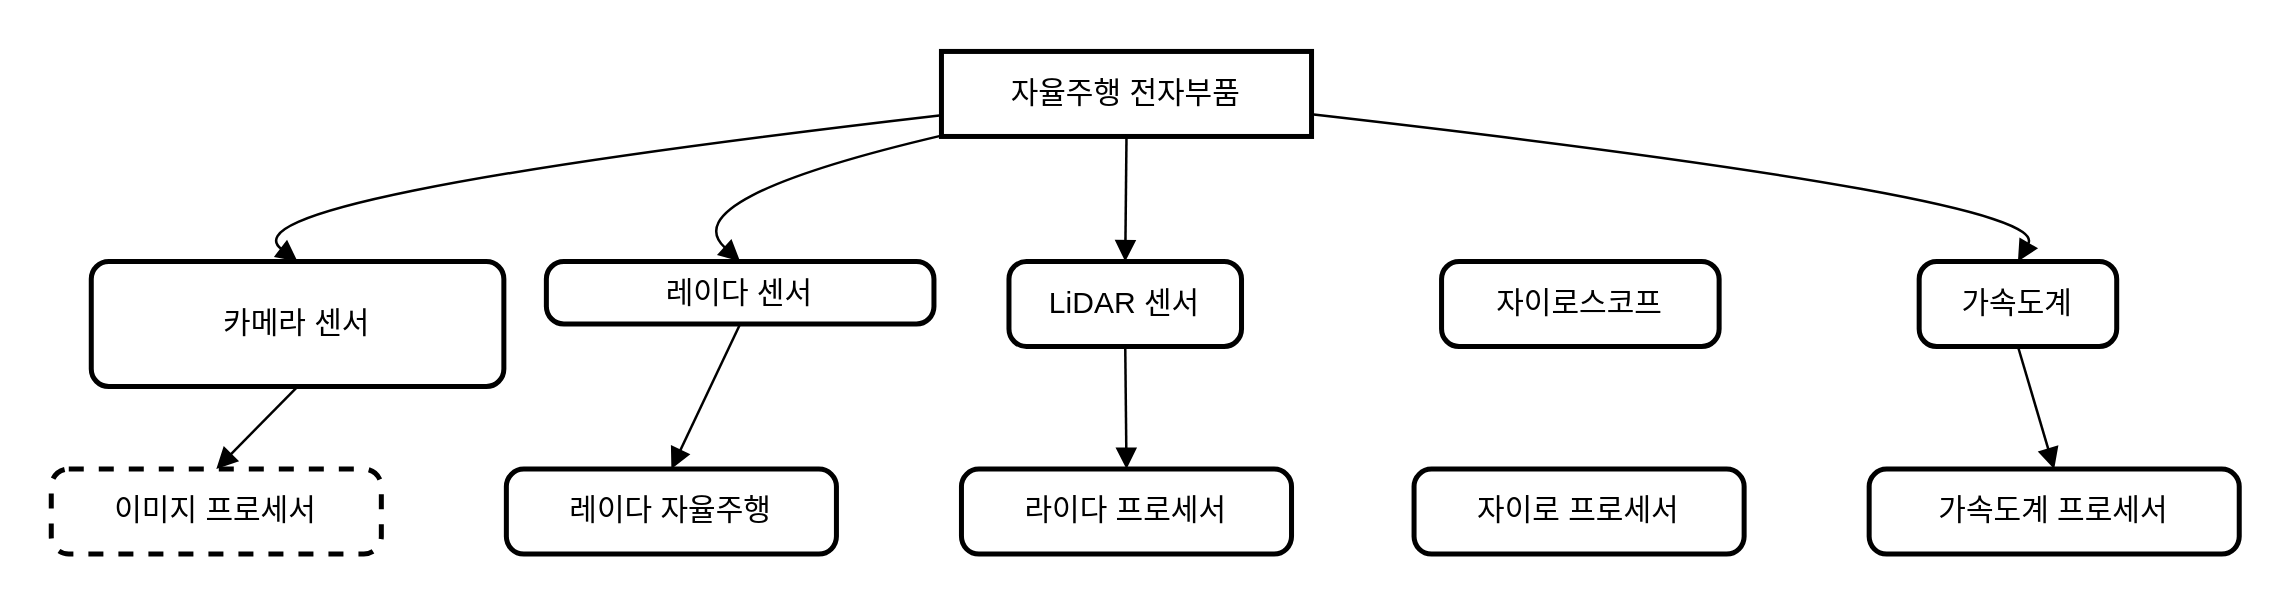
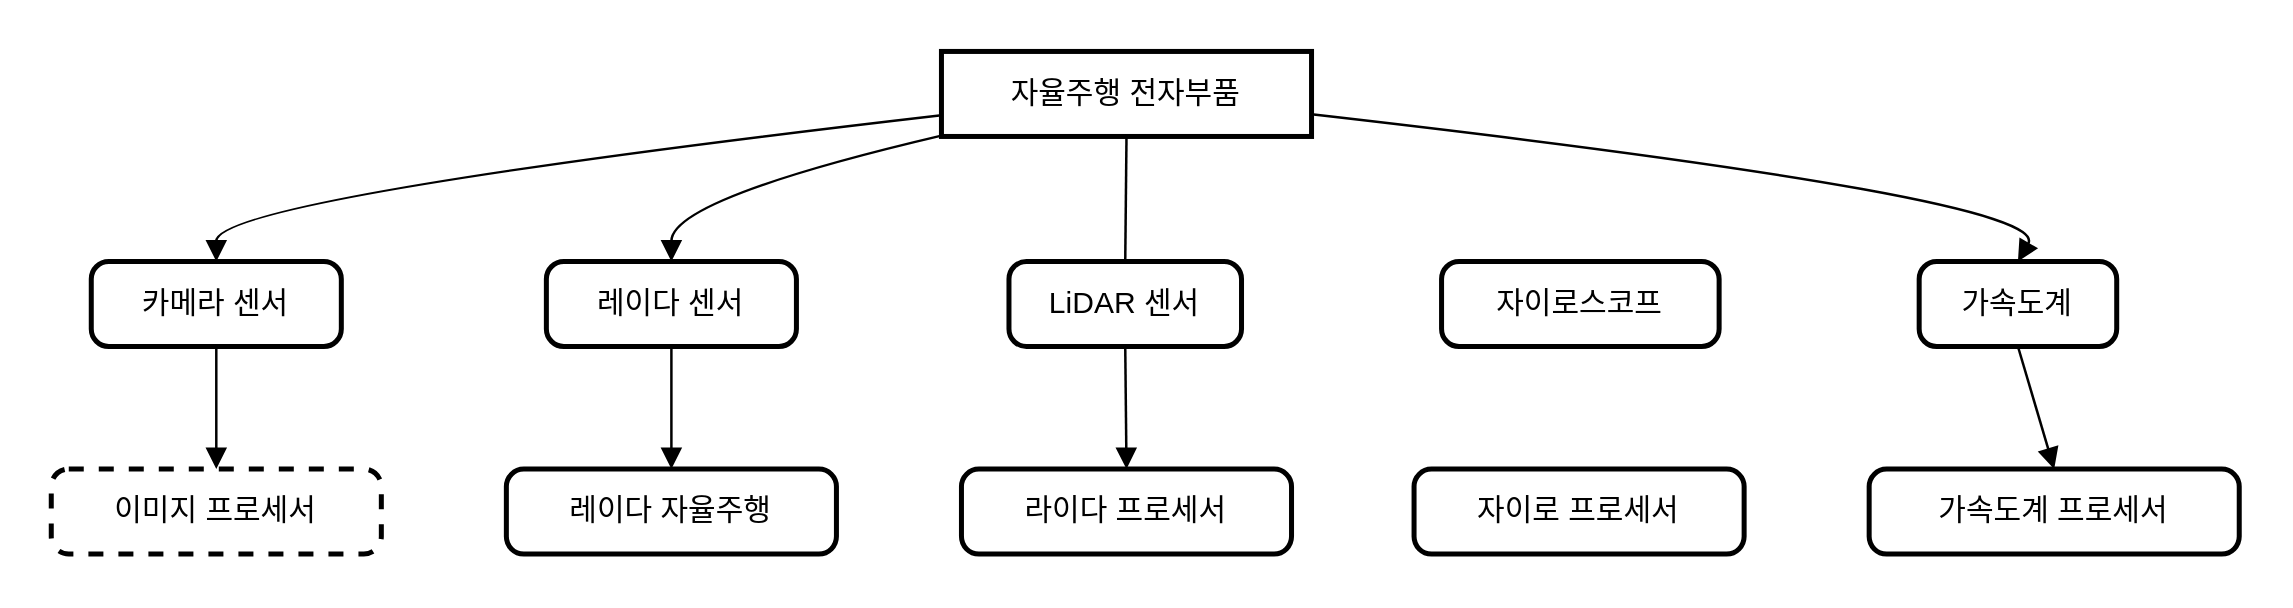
(1125, 239) -> (1125, 248)
(740, 293) -> (671, 304)
(298, 324) -> (216, 304)
